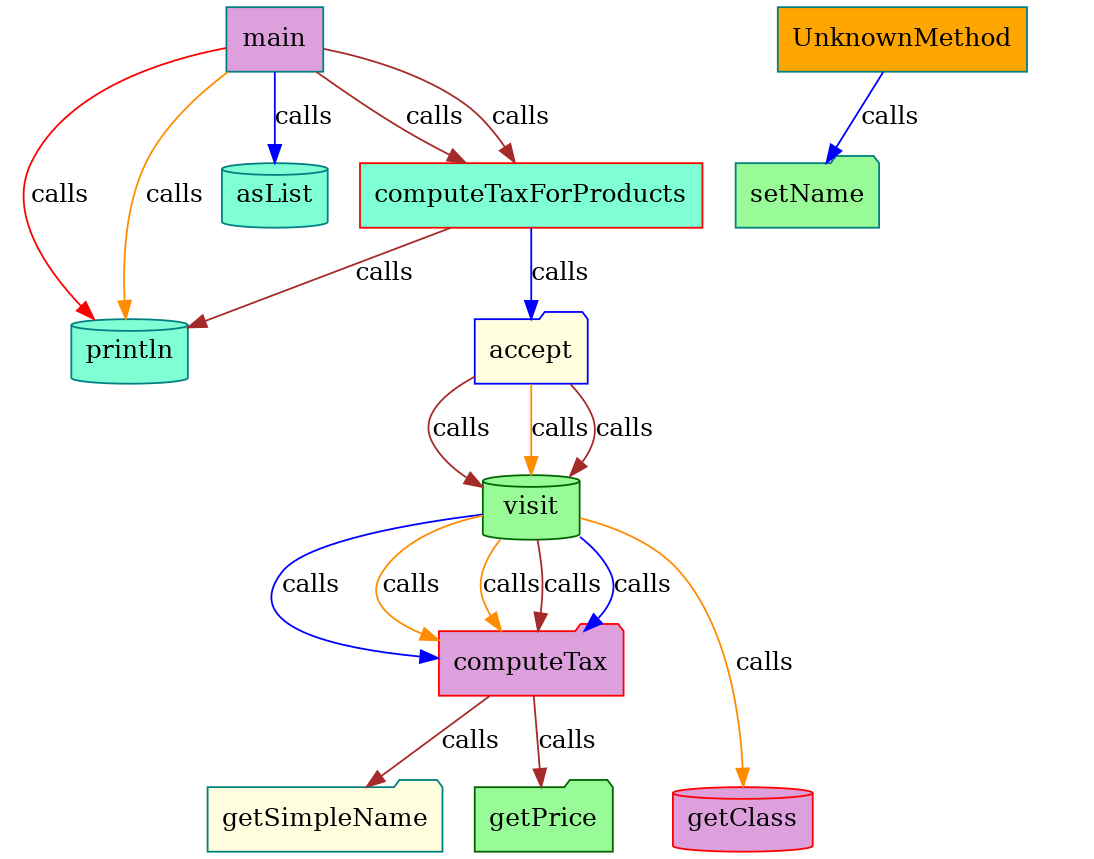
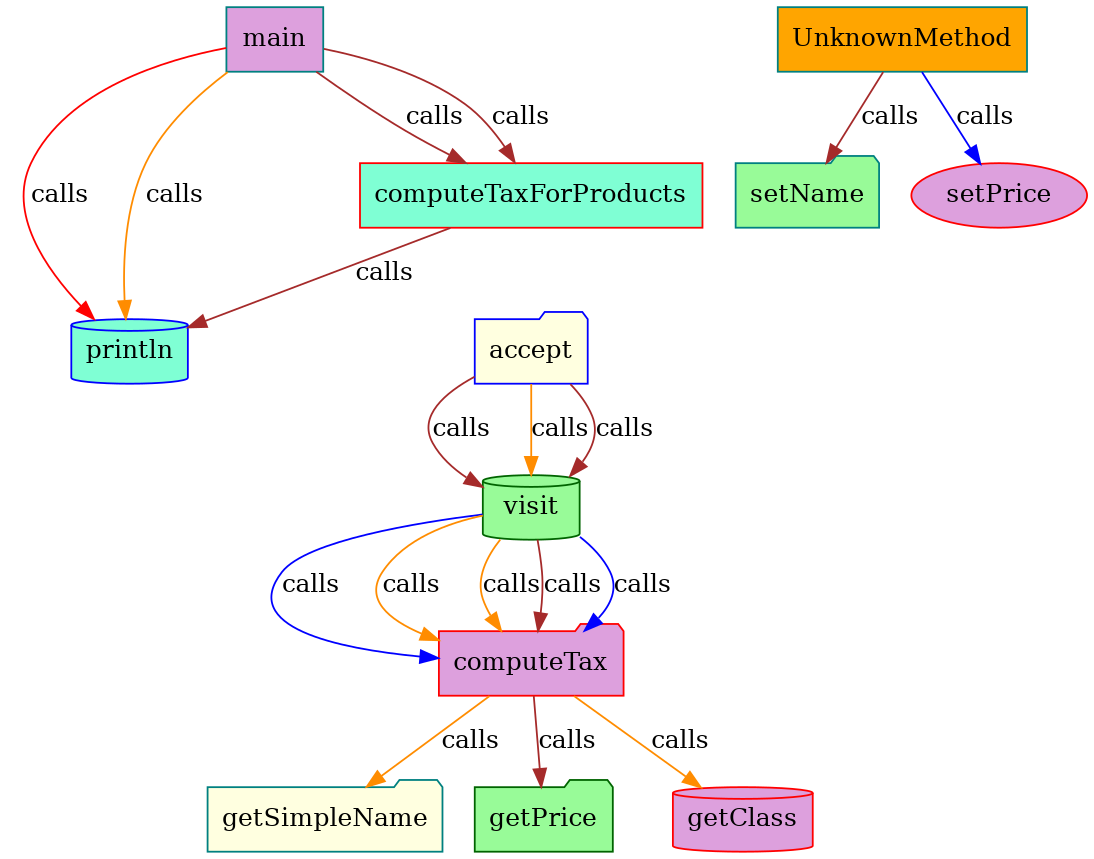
(860, 110) -> (860, 110)
(275, 195) -> none
none -> (999, 195)
(531, 264) -> none
(130, 351) -> (130, 351)
(706, 611) -> (630, 736)
(435, 736) -> (435, 736)
